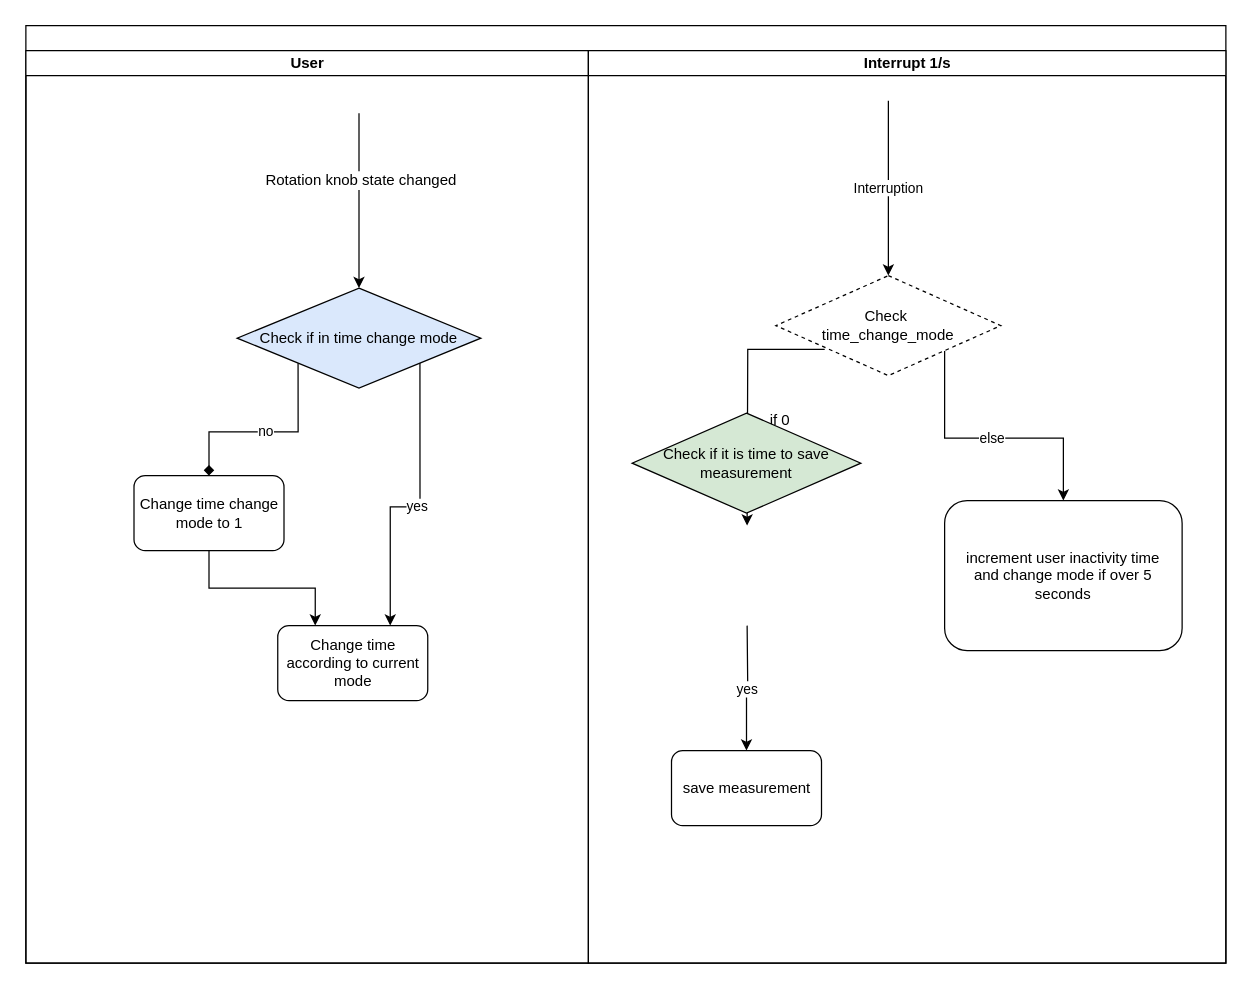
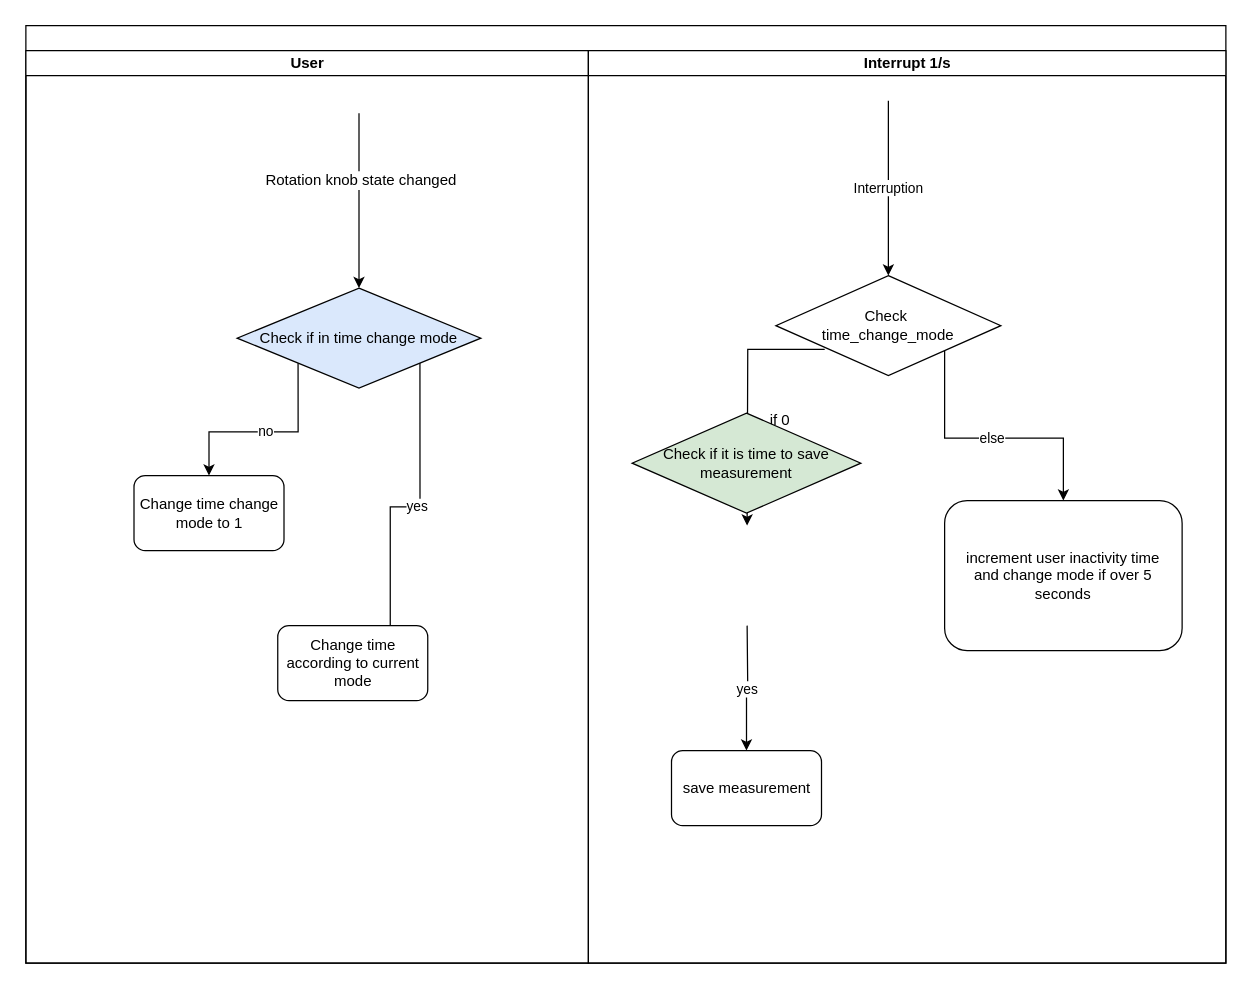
(888, 326) -> (888, 326)
(209, 465) -> (209, 466)
(258, 588) -> none
(390, 616) -> (390, 619)
